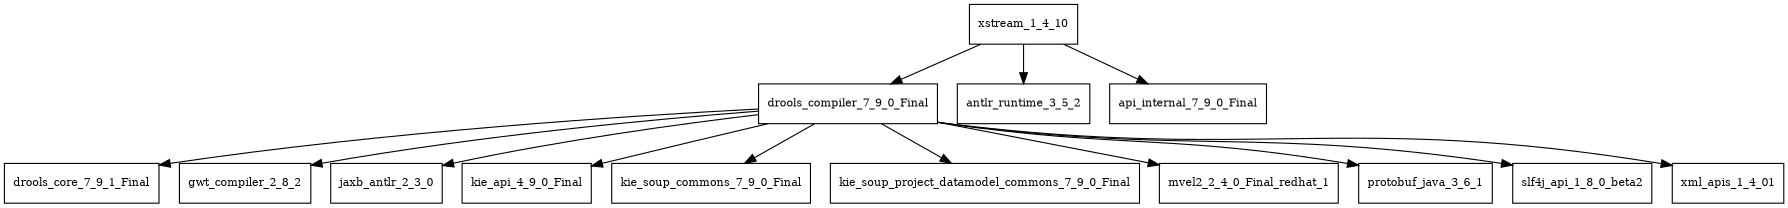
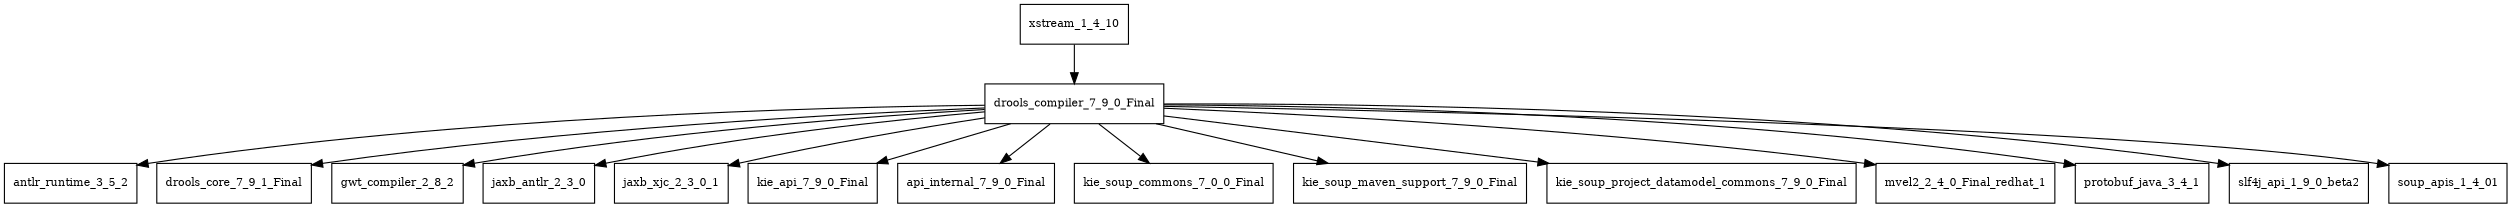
(1024, 59) -> (566, 121)
(1101, 62) -> (1030, 140)
(527, 183) -> (813, 183)
none -> (671, 183)
(711, 183) -> (1174, 183)
none -> (1410, 183)
(1425, 183) -> (2142, 183)
(1582, 183) -> (2299, 183)
(1728, 183) -> (2448, 183)
